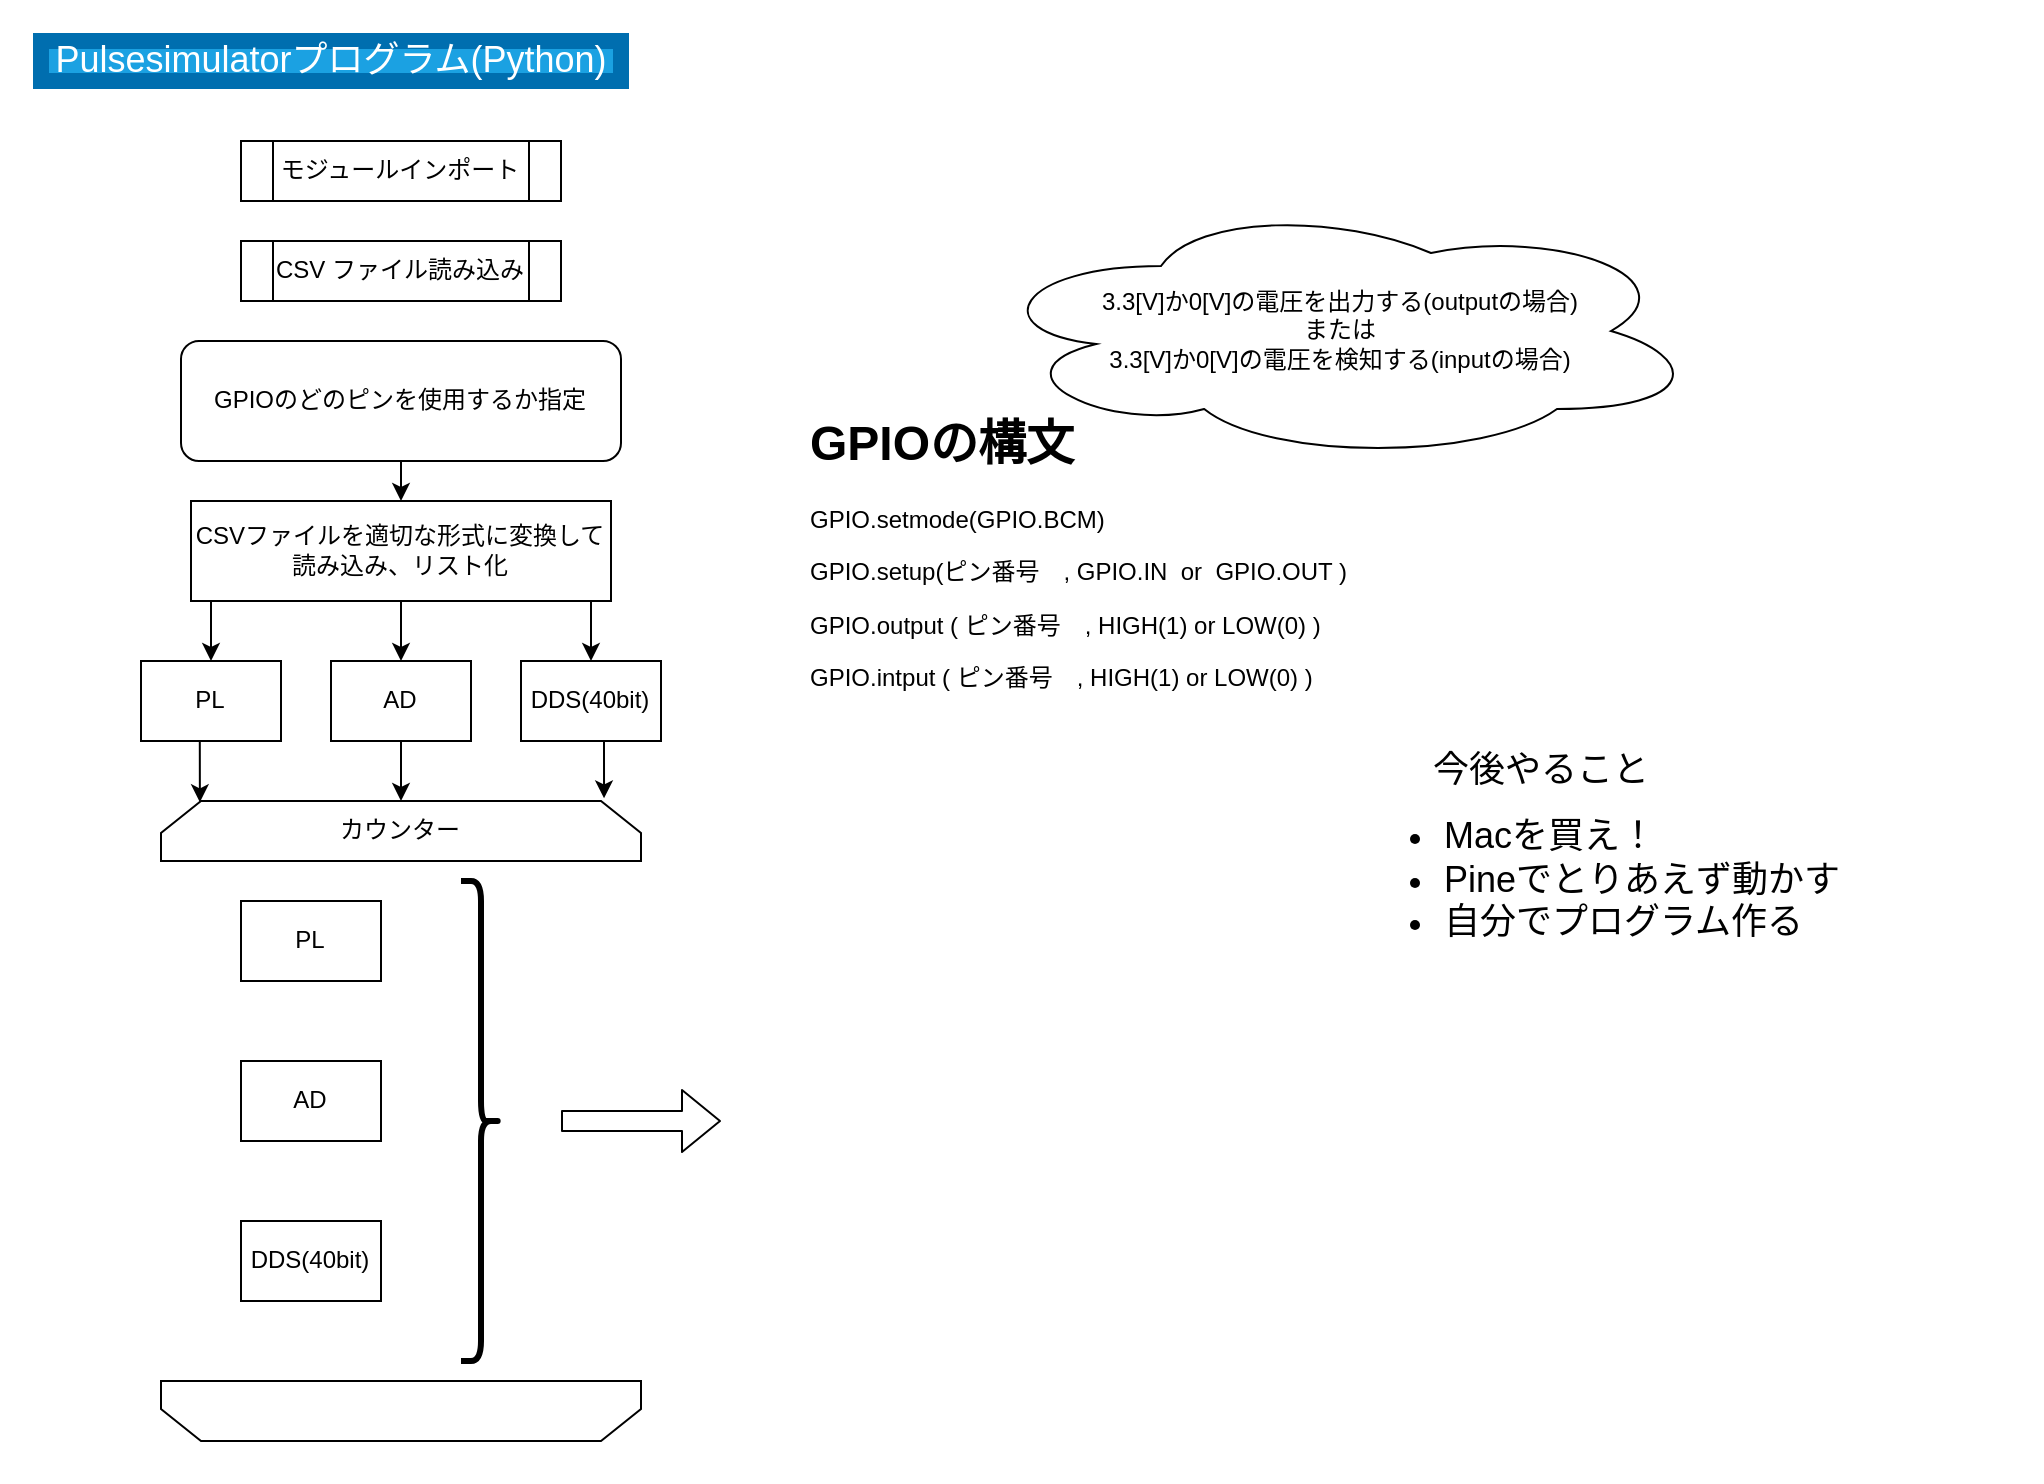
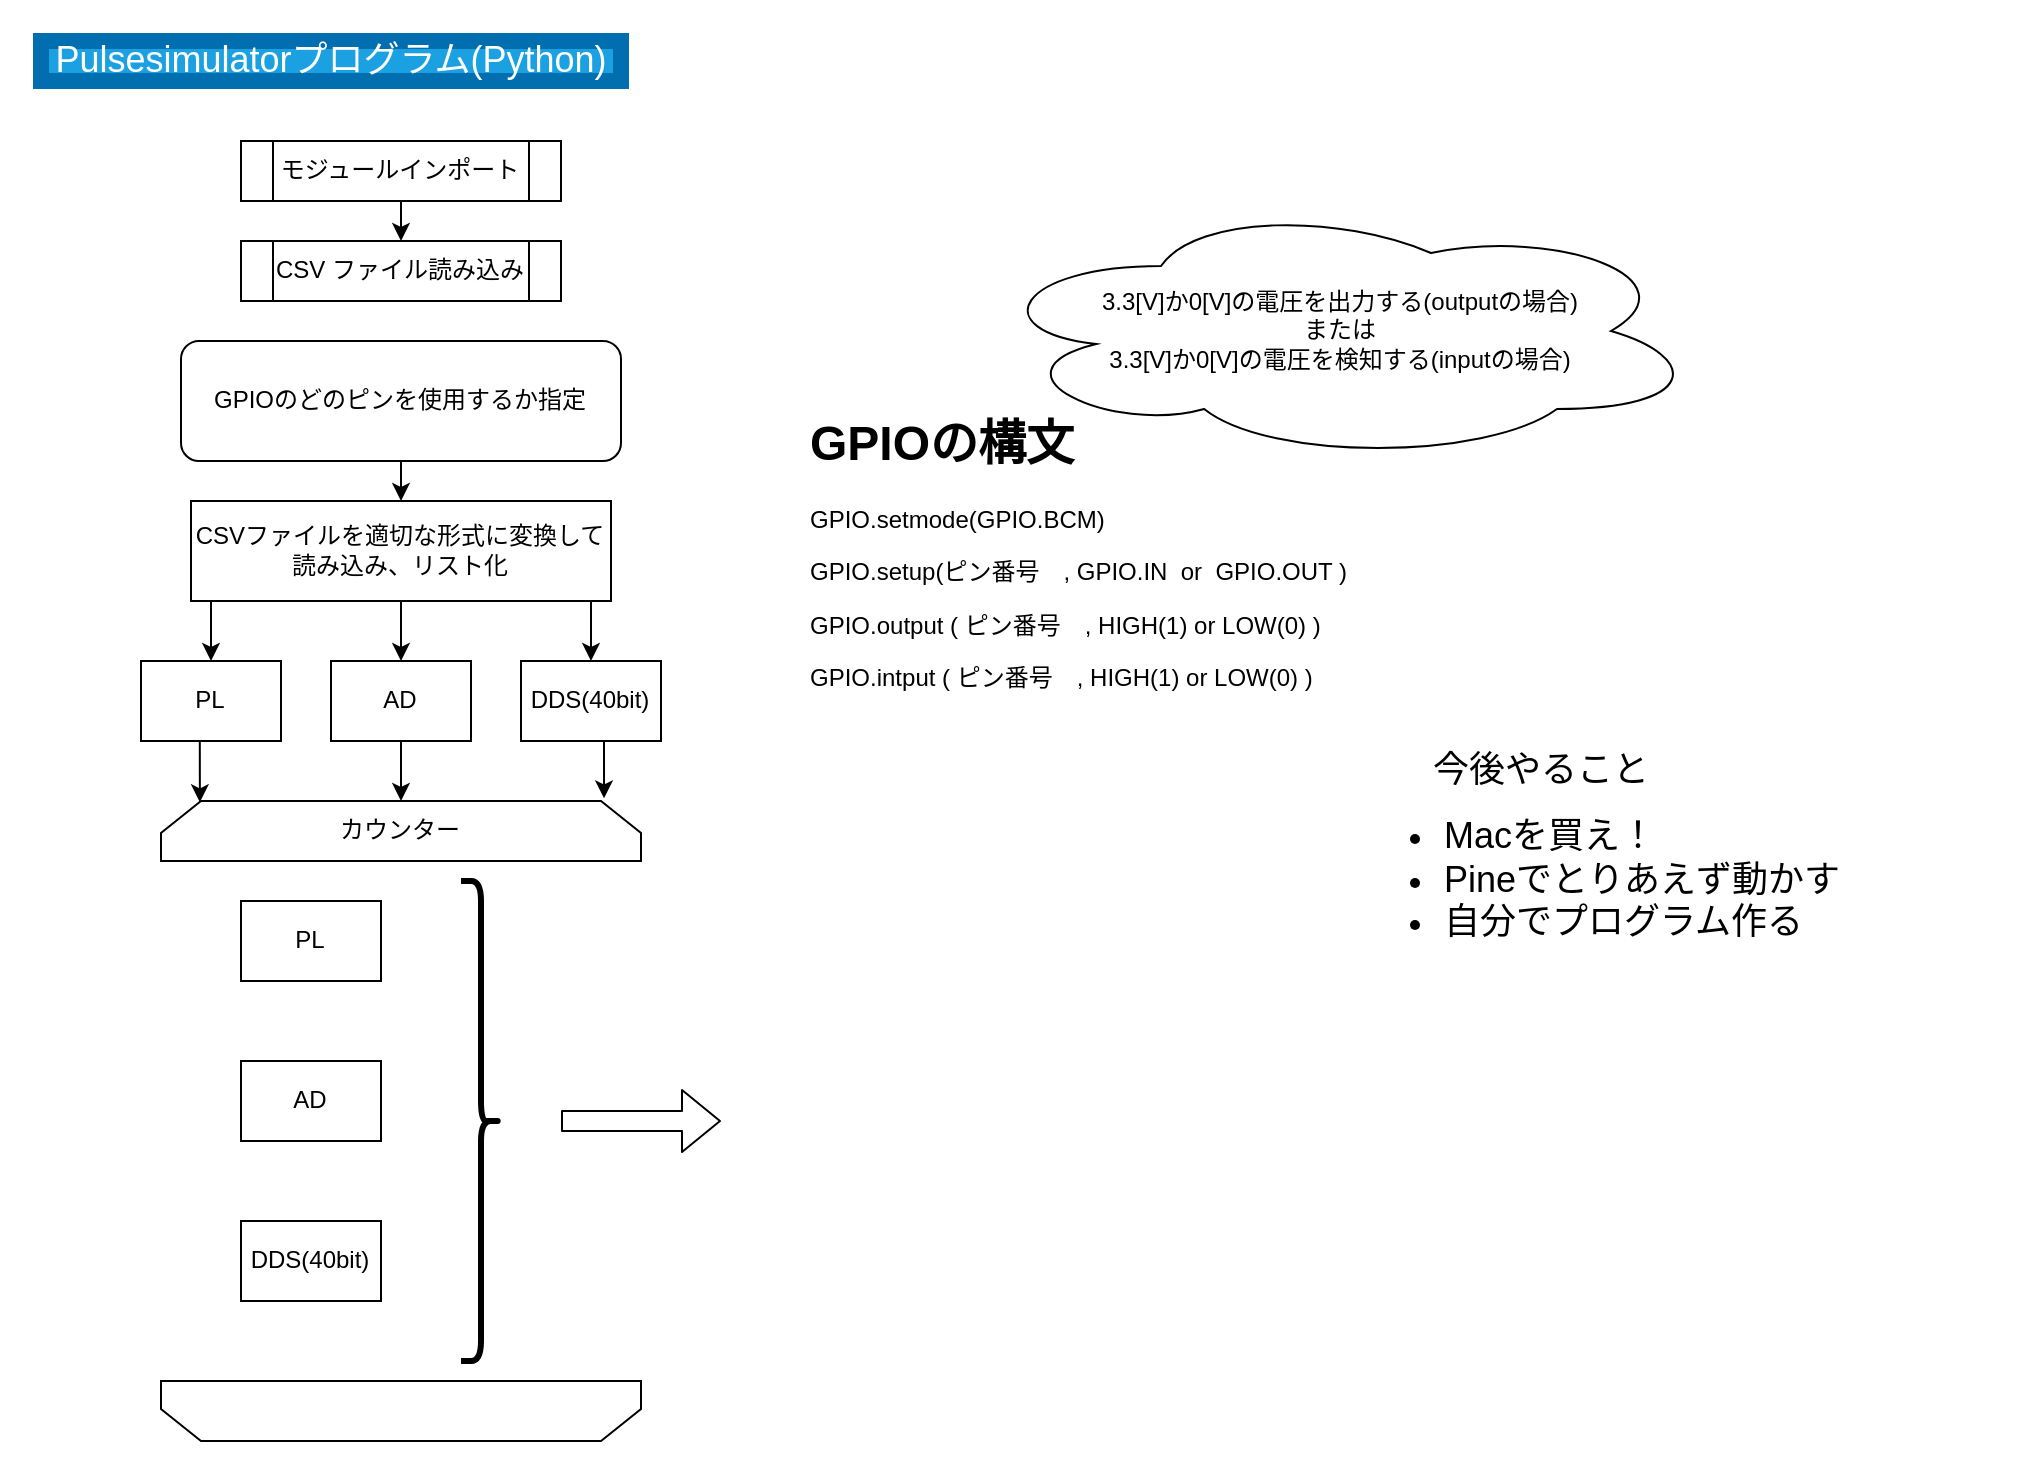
none -> (401, 214)
